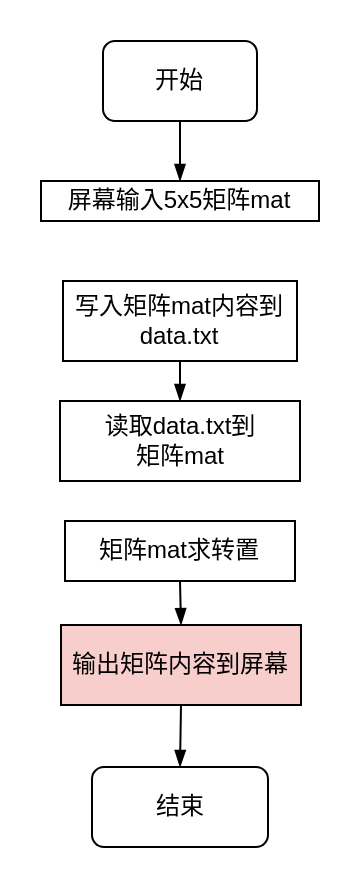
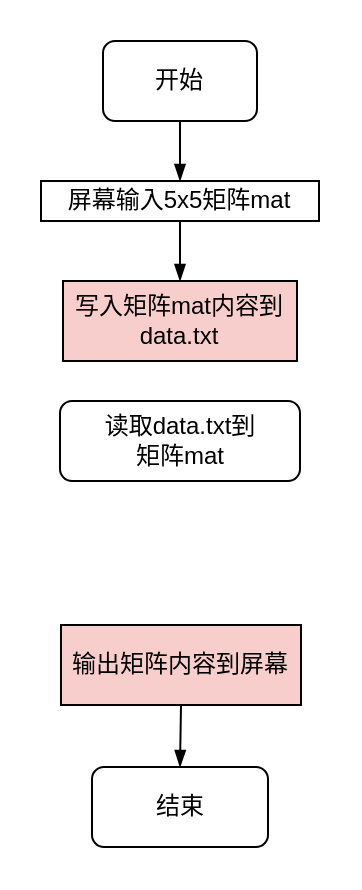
none -> (180, 242)
(180, 321) -> (180, 321)
(180, 372) -> none
(180, 441) -> (180, 441)
(180, 551) -> none
(180, 594) -> none
